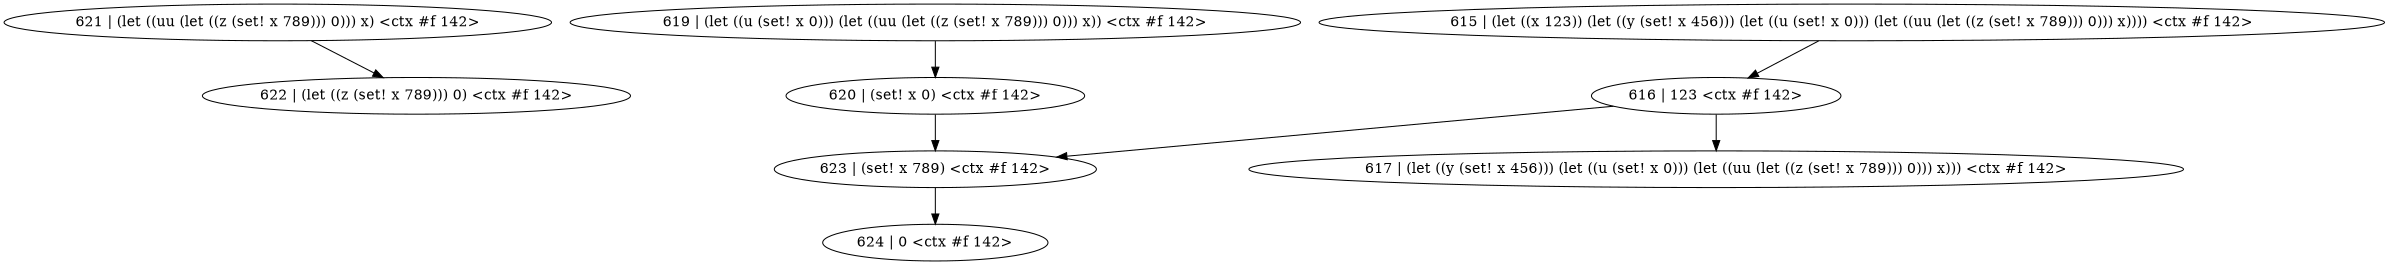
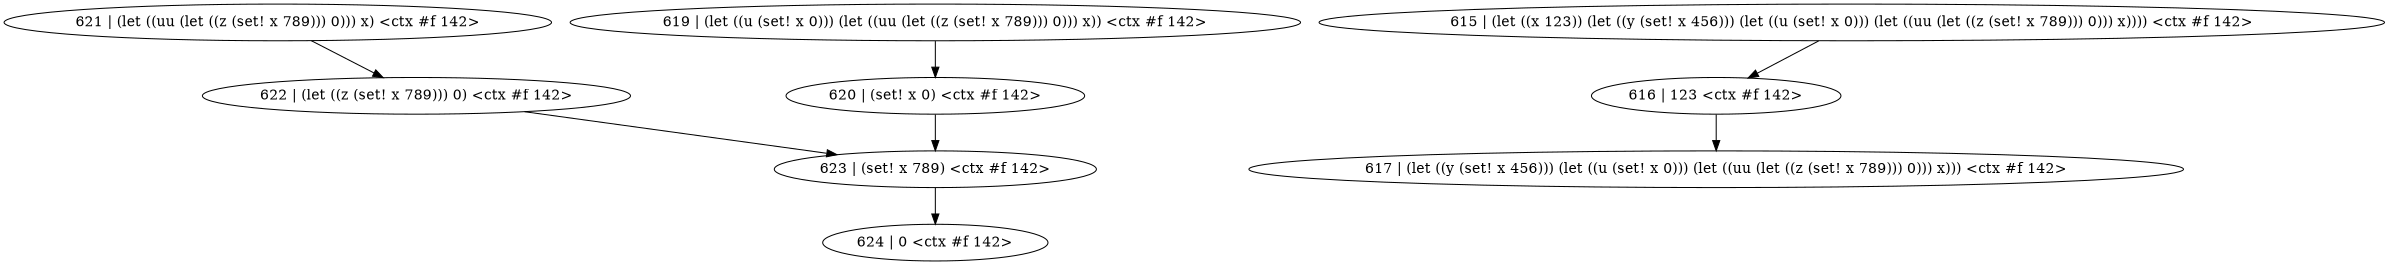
(1340, 131) -> (676, 132)
